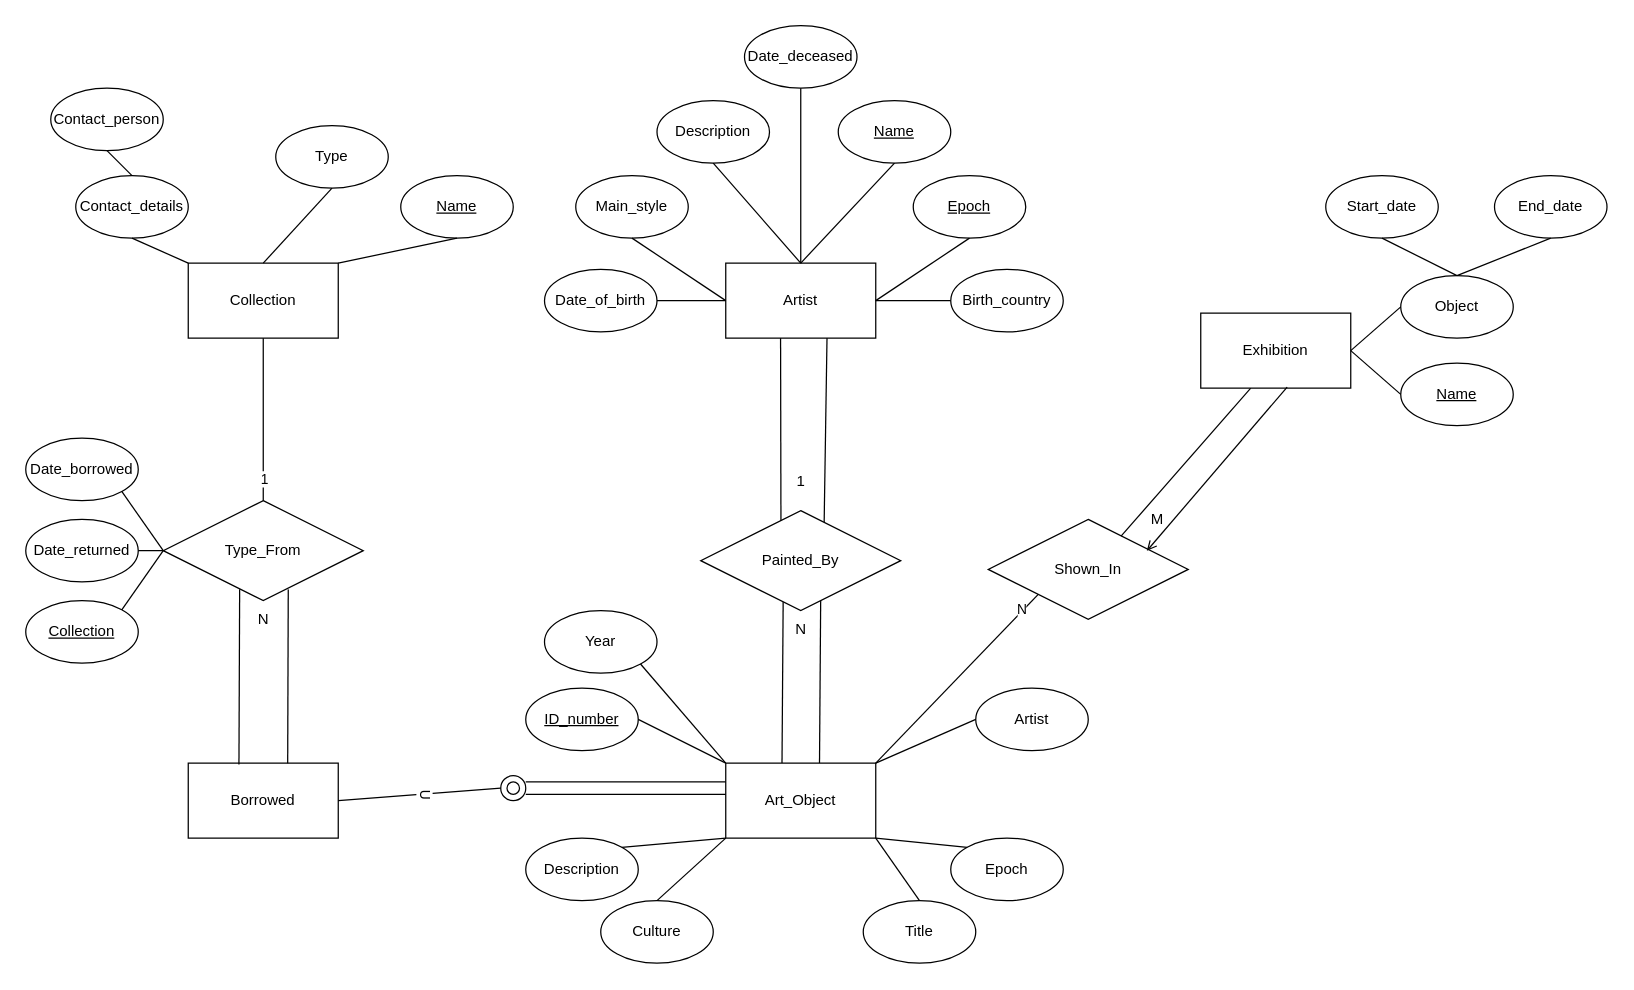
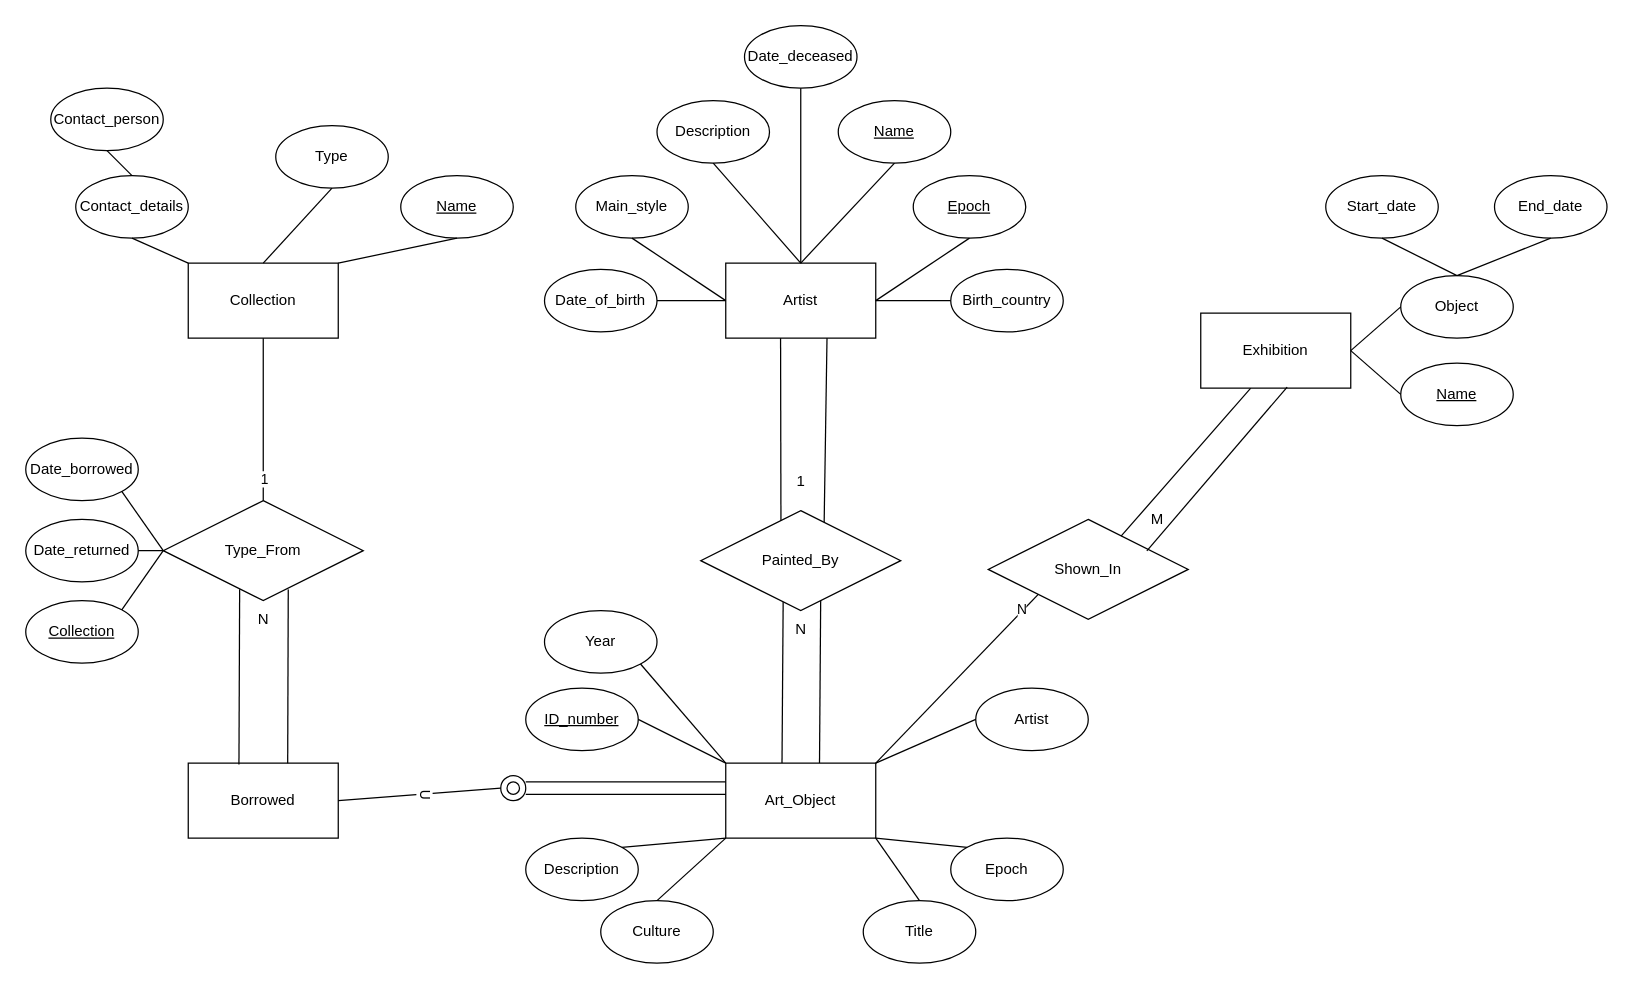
(1150, 546) -> (1151, 546)
